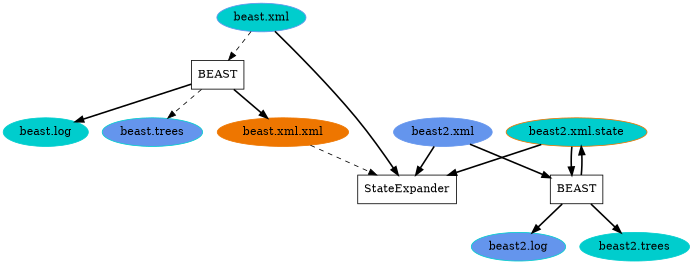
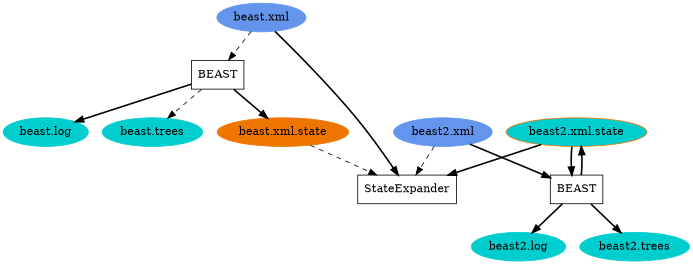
(261, 18) -> (261, 18)
(152, 132) -> (152, 132)
(283, 132) -> (283, 132)
(427, 157) -> (427, 157)
(518, 247) -> (518, 247)
